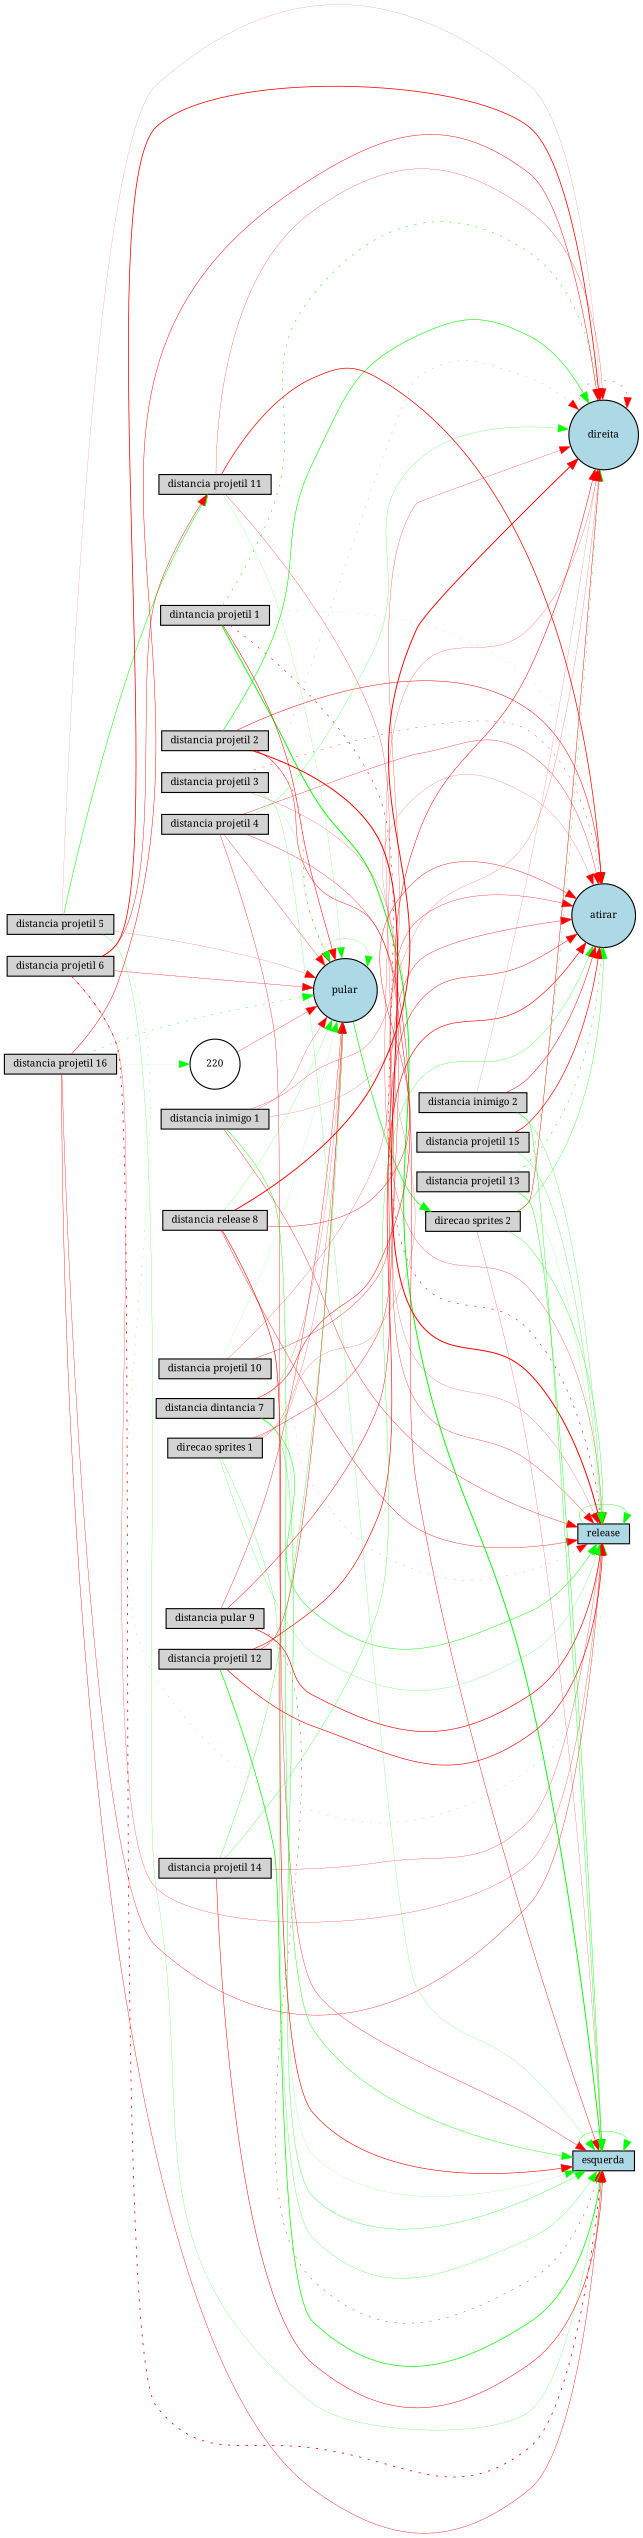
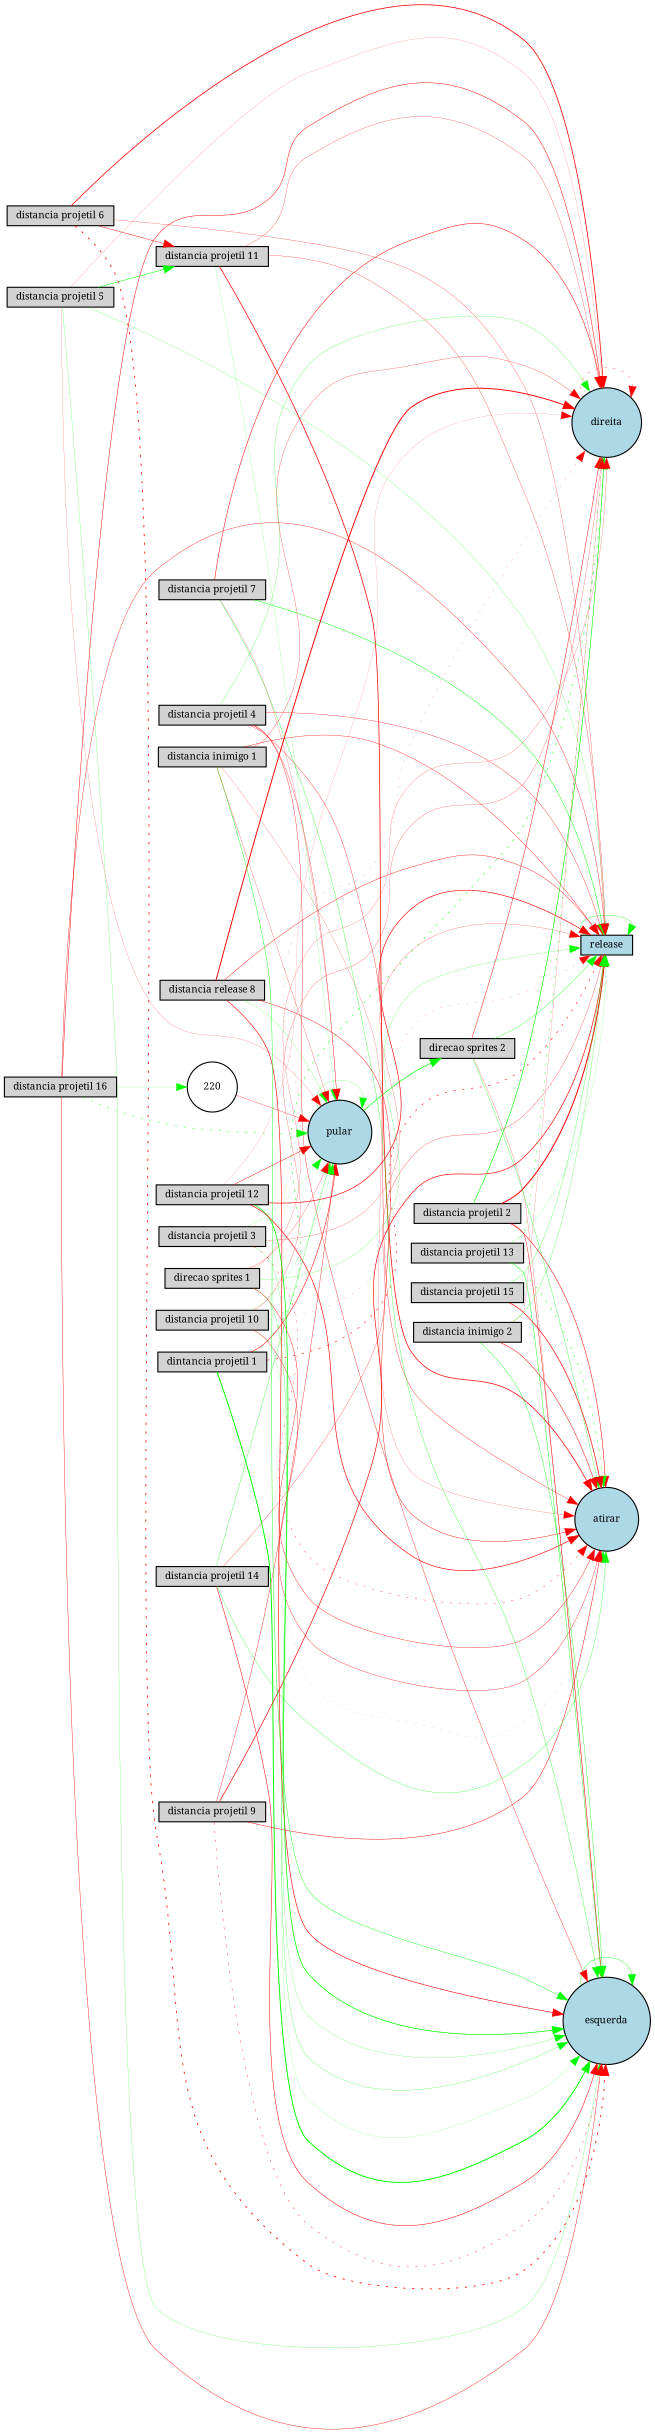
none -> (338, 765)
(303, 845) -> none
(208, 979) -> none
(215, 1408) -> (212, 590)
(215, 1619) -> (212, 1812)
(141, 1637) -> (450, 535)
(604, 2161) -> (607, 2021)
